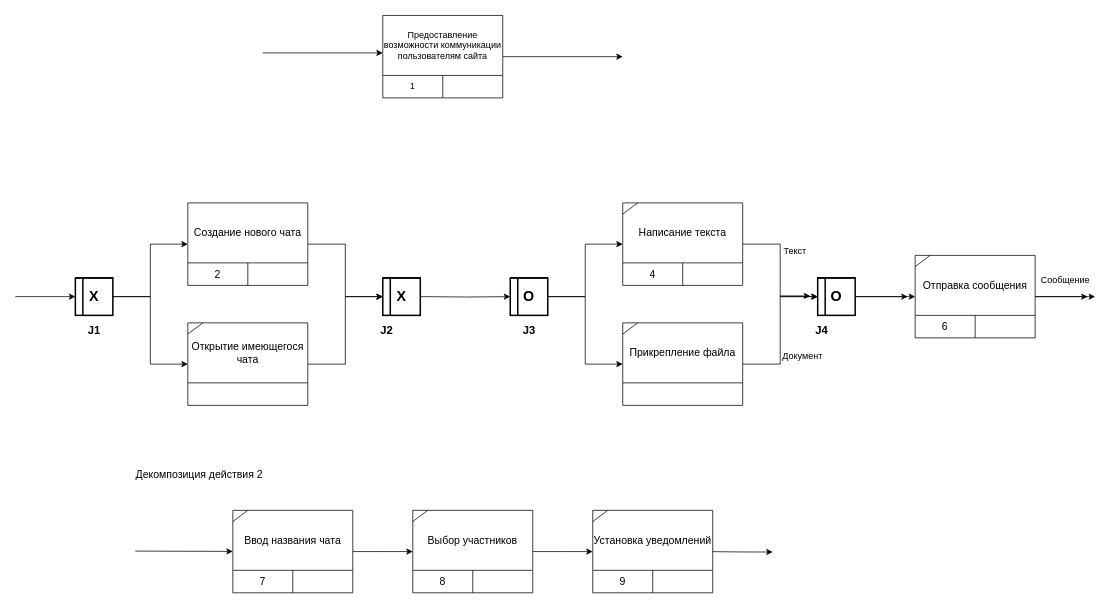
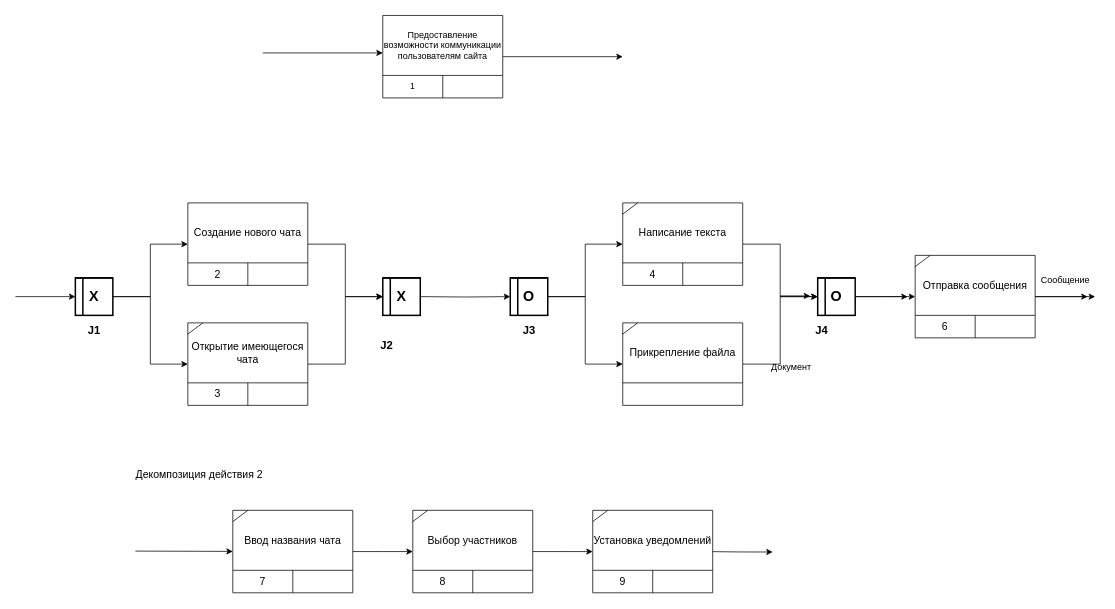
(795, 252) -> none
(387, 330) -> (387, 345)
(803, 357) -> (792, 368)
none -> (218, 394)
